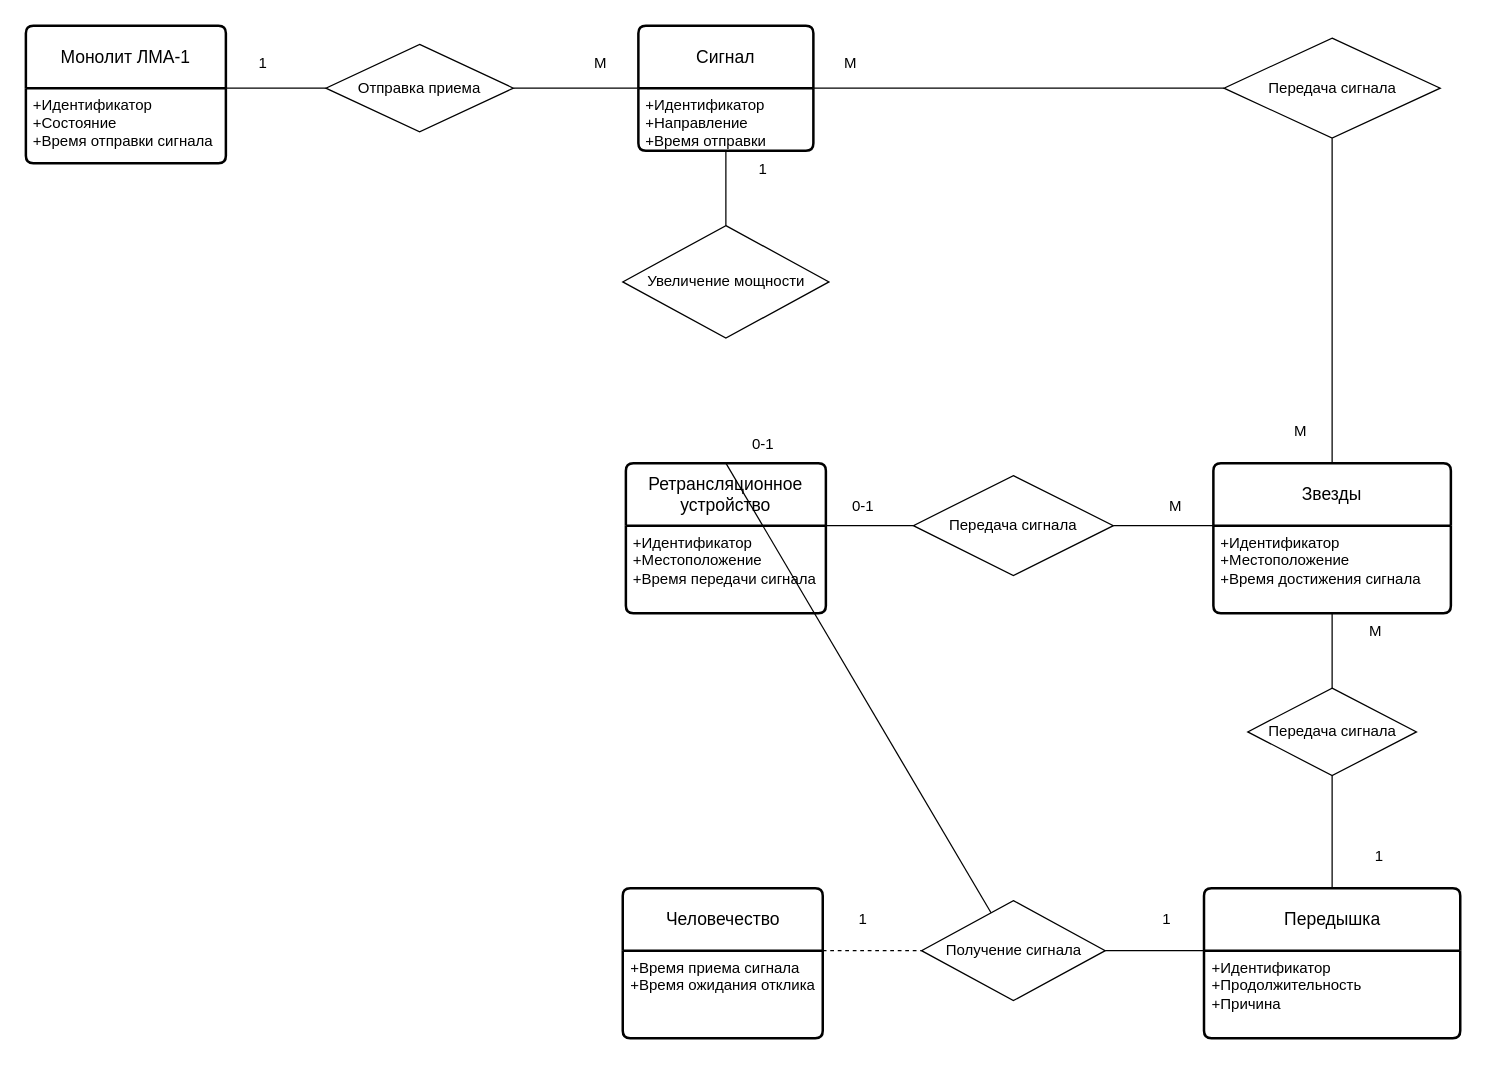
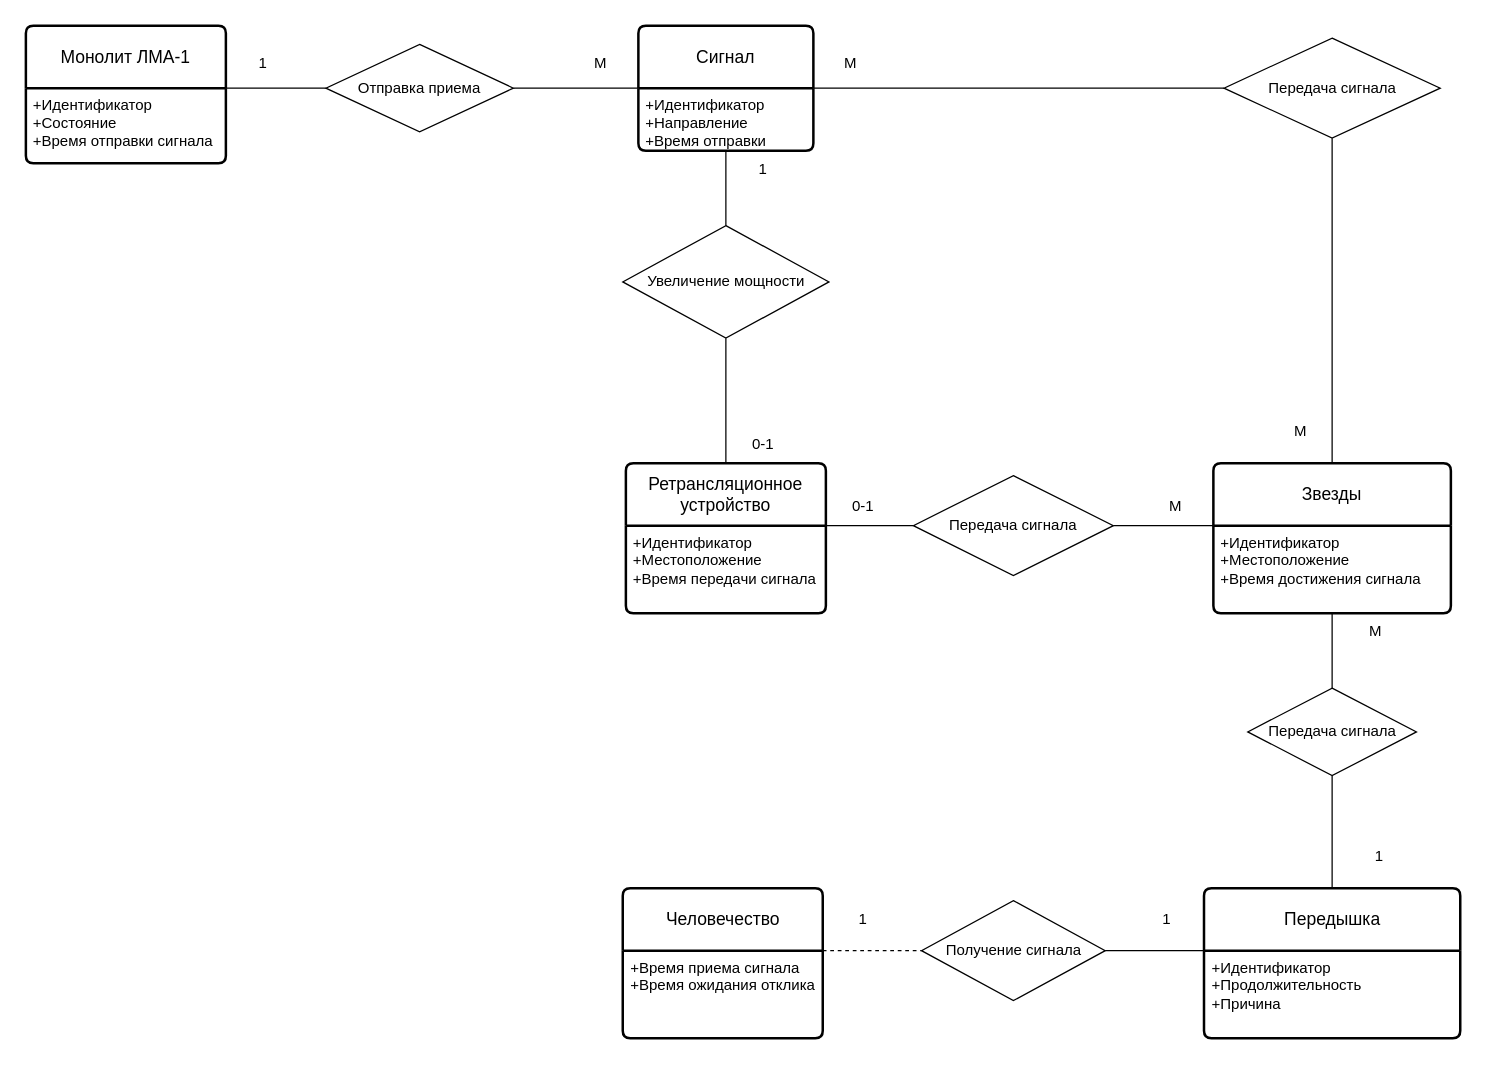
(858, 688) -> (726, 401)
